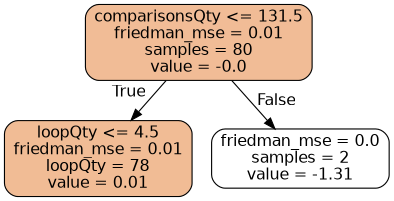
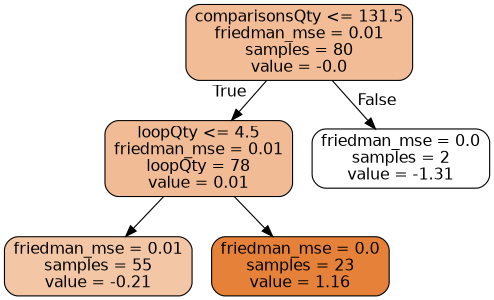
none -> (98, 266)
none -> (300, 266)
